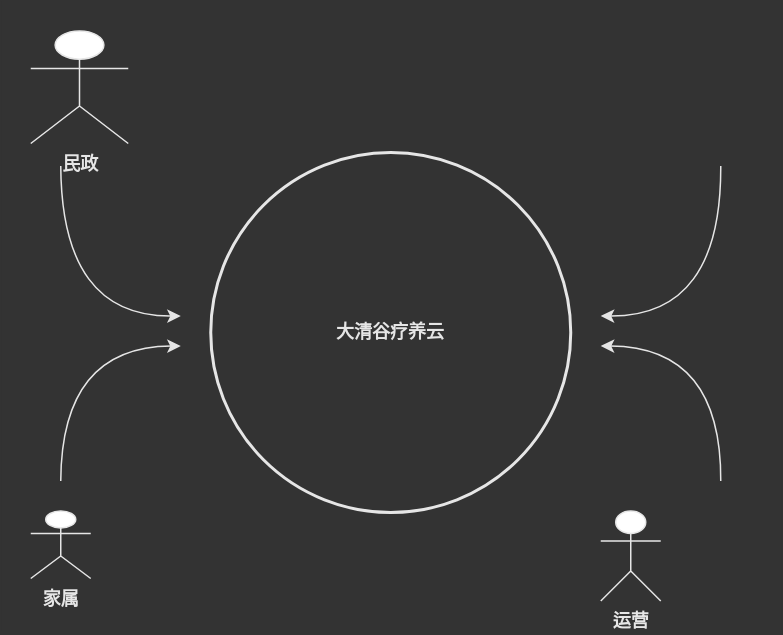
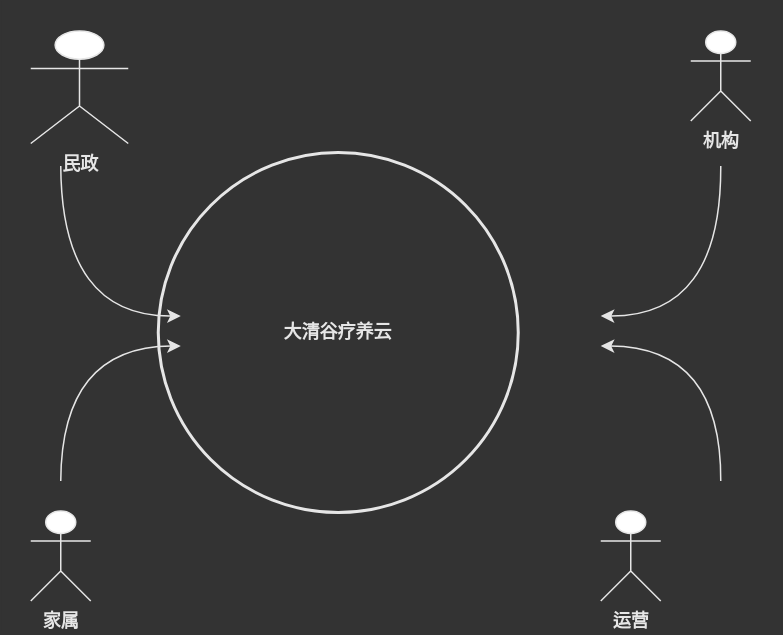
none -> (721, 76)
(391, 332) -> (338, 332)
(61, 545) -> (61, 556)
